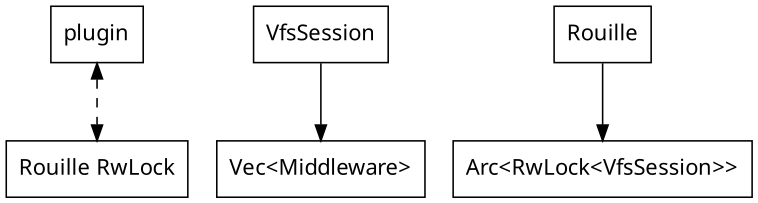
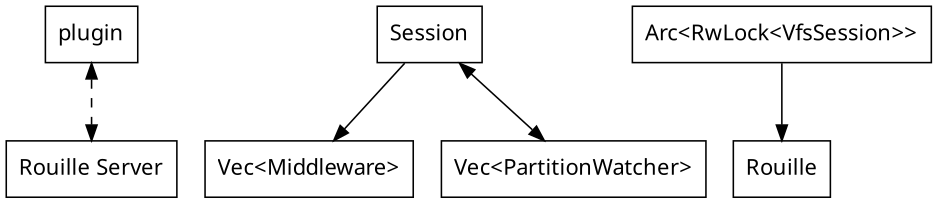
(321, 34) -> (430, 34)
(603, 94) -> (782, 94)
(97, 169) -> (92, 169)
none -> (574, 169)
